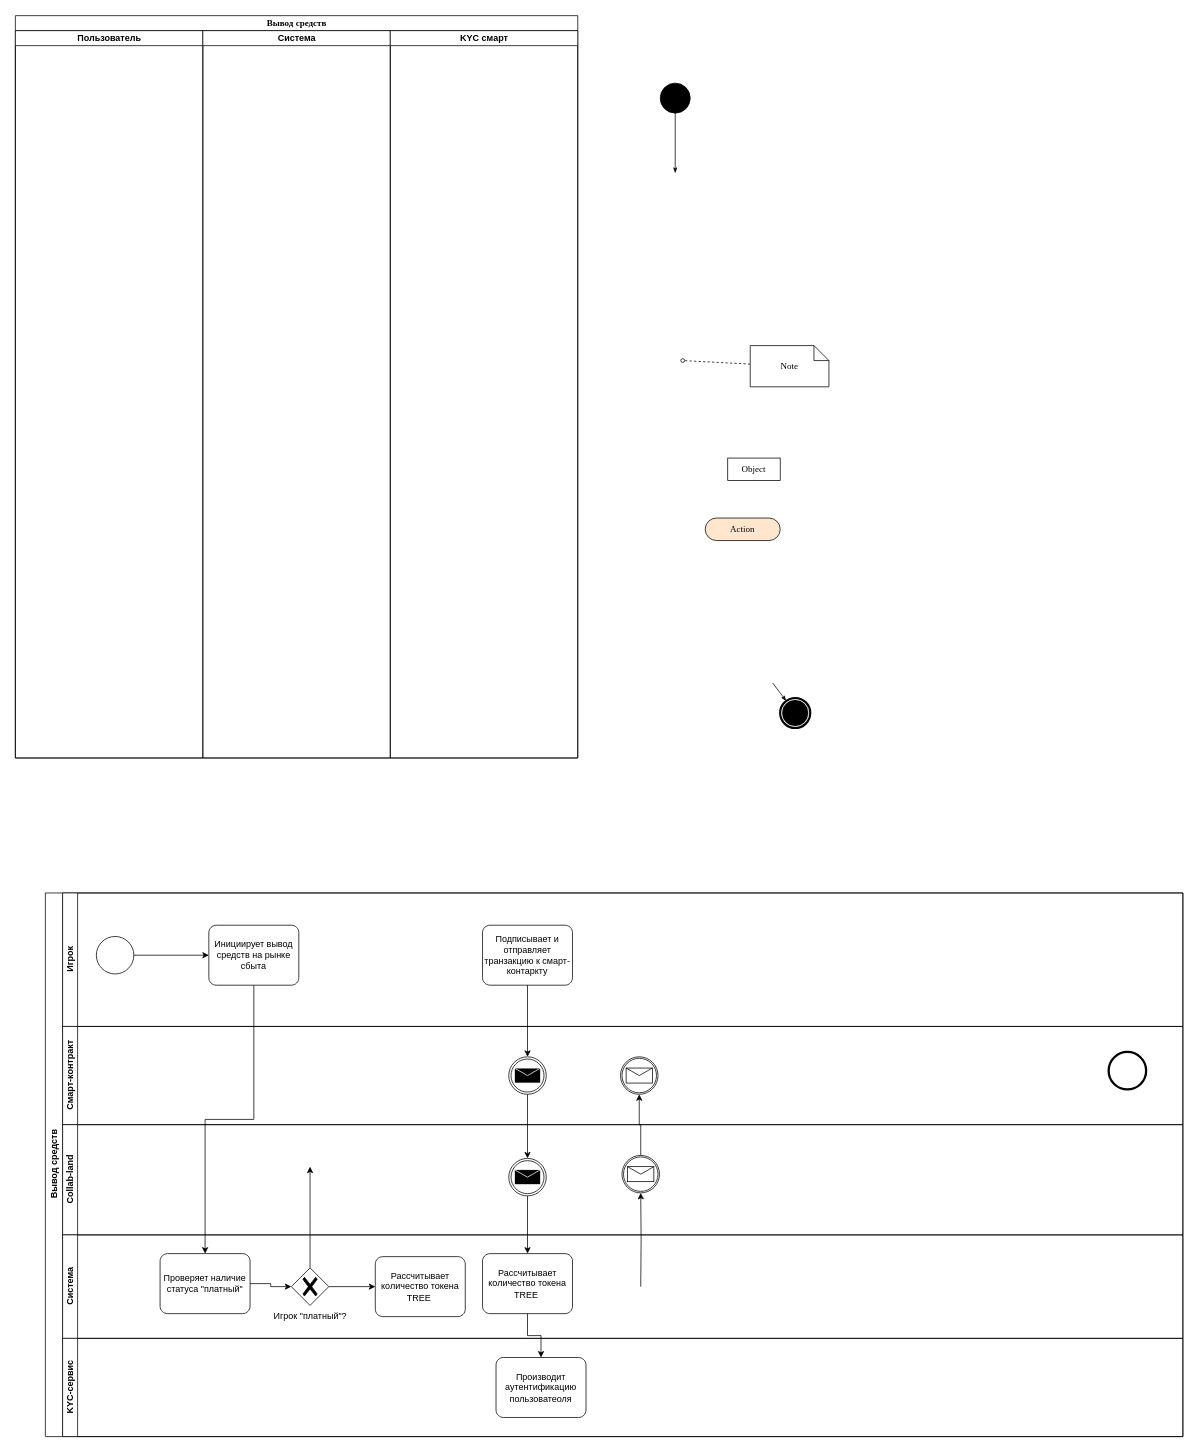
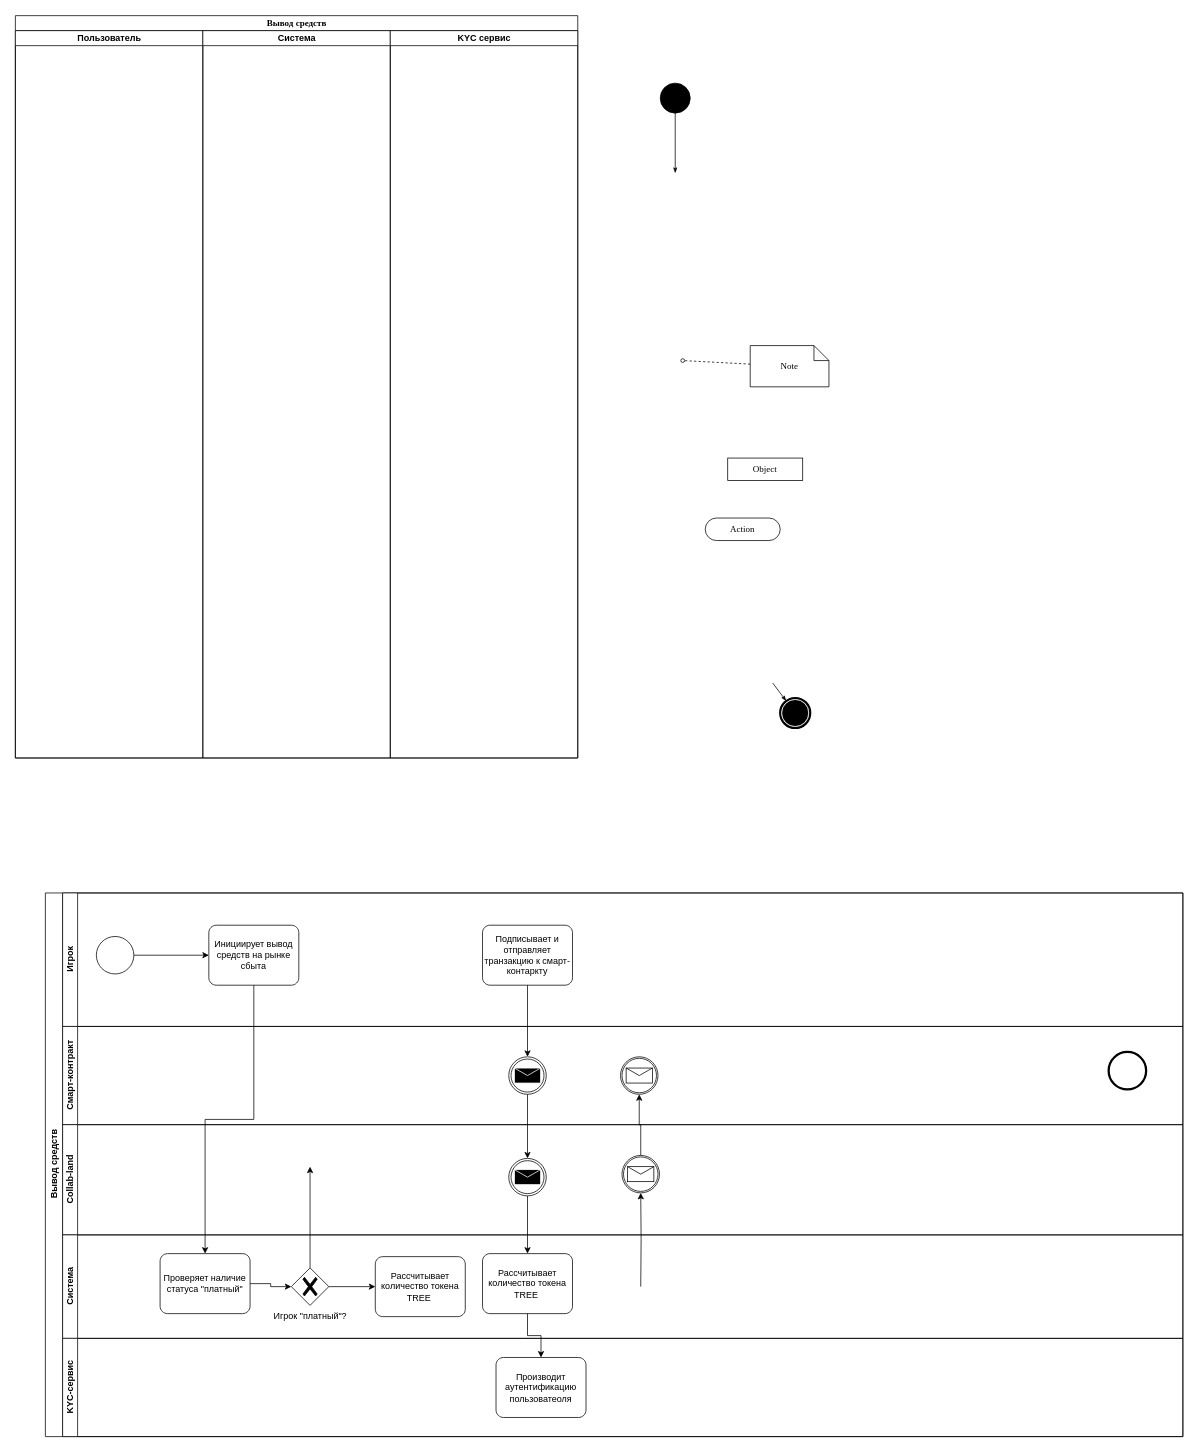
(485, 38) -> (485, 38)
(754, 469) -> (765, 469)
(743, 529) -> (743, 529)
